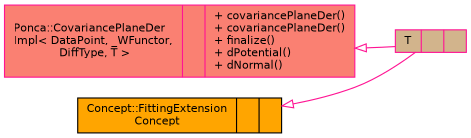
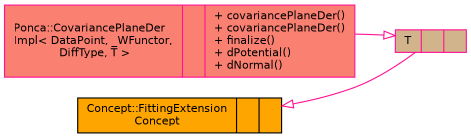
(381, 47) -> (369, 34)
